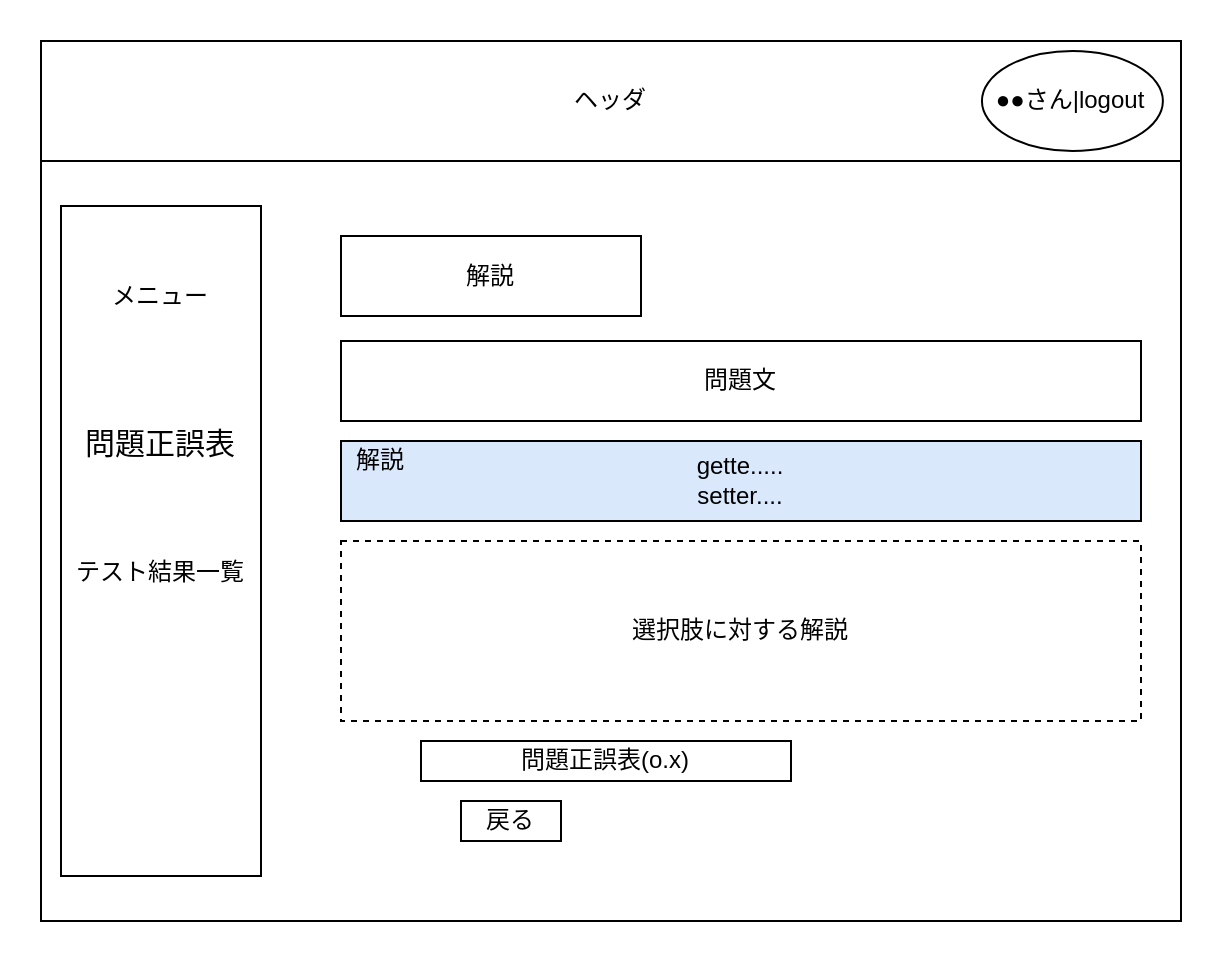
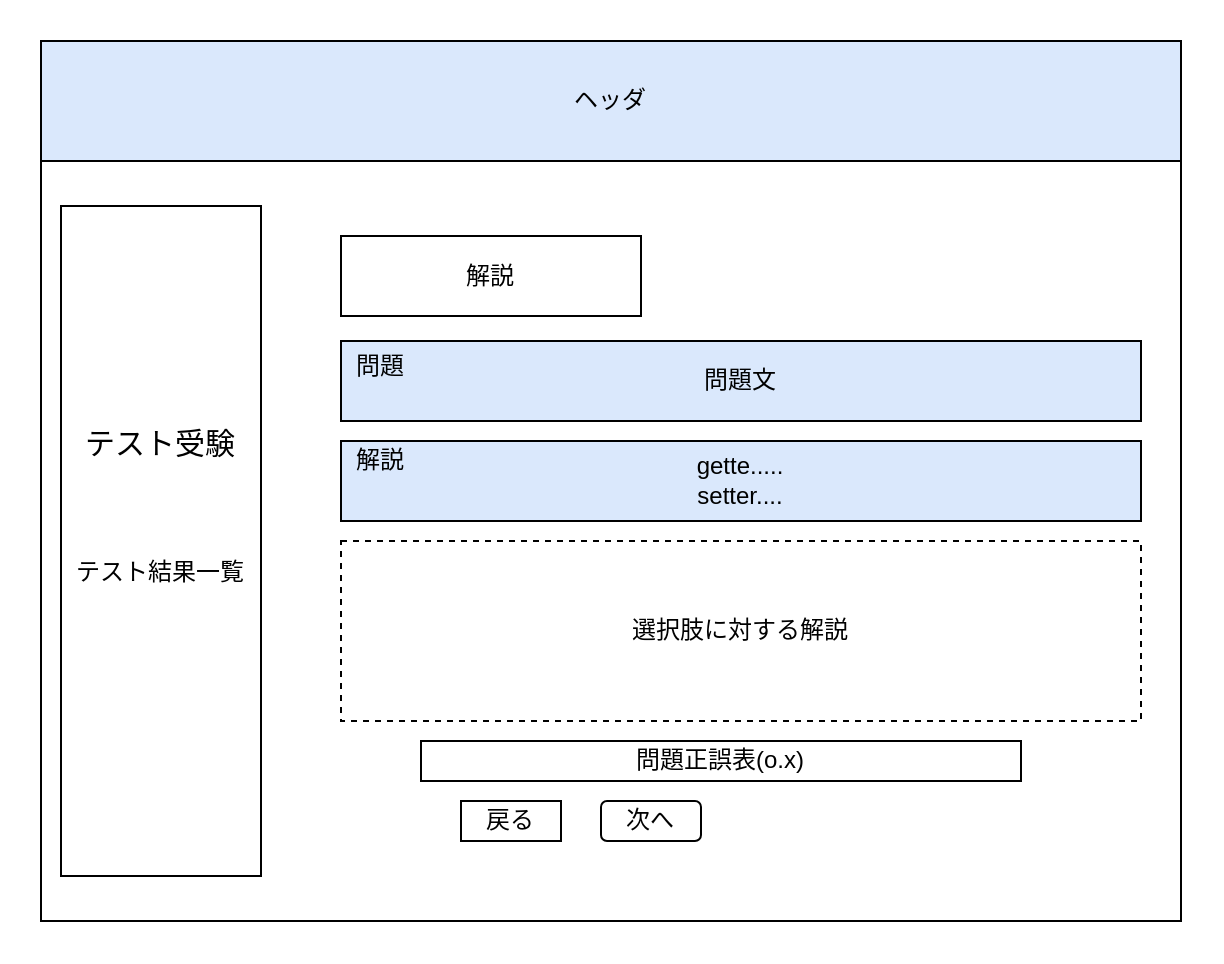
(611, 101) -> (611, 101)
(1072, 101) -> none
(161, 296) -> none
none -> (381, 366)
(741, 381) -> (741, 381)
(161, 443) -> (161, 443)
(606, 761) -> (721, 761)
none -> (651, 821)
